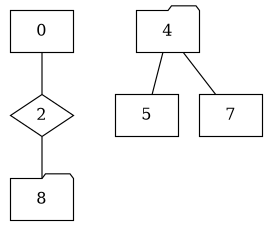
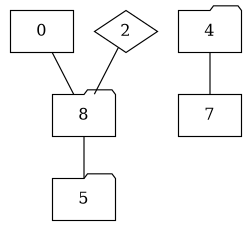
(42, 74) -> (63, 74)
(157, 74) -> (84, 158)
(147, 116) -> (84, 200)
